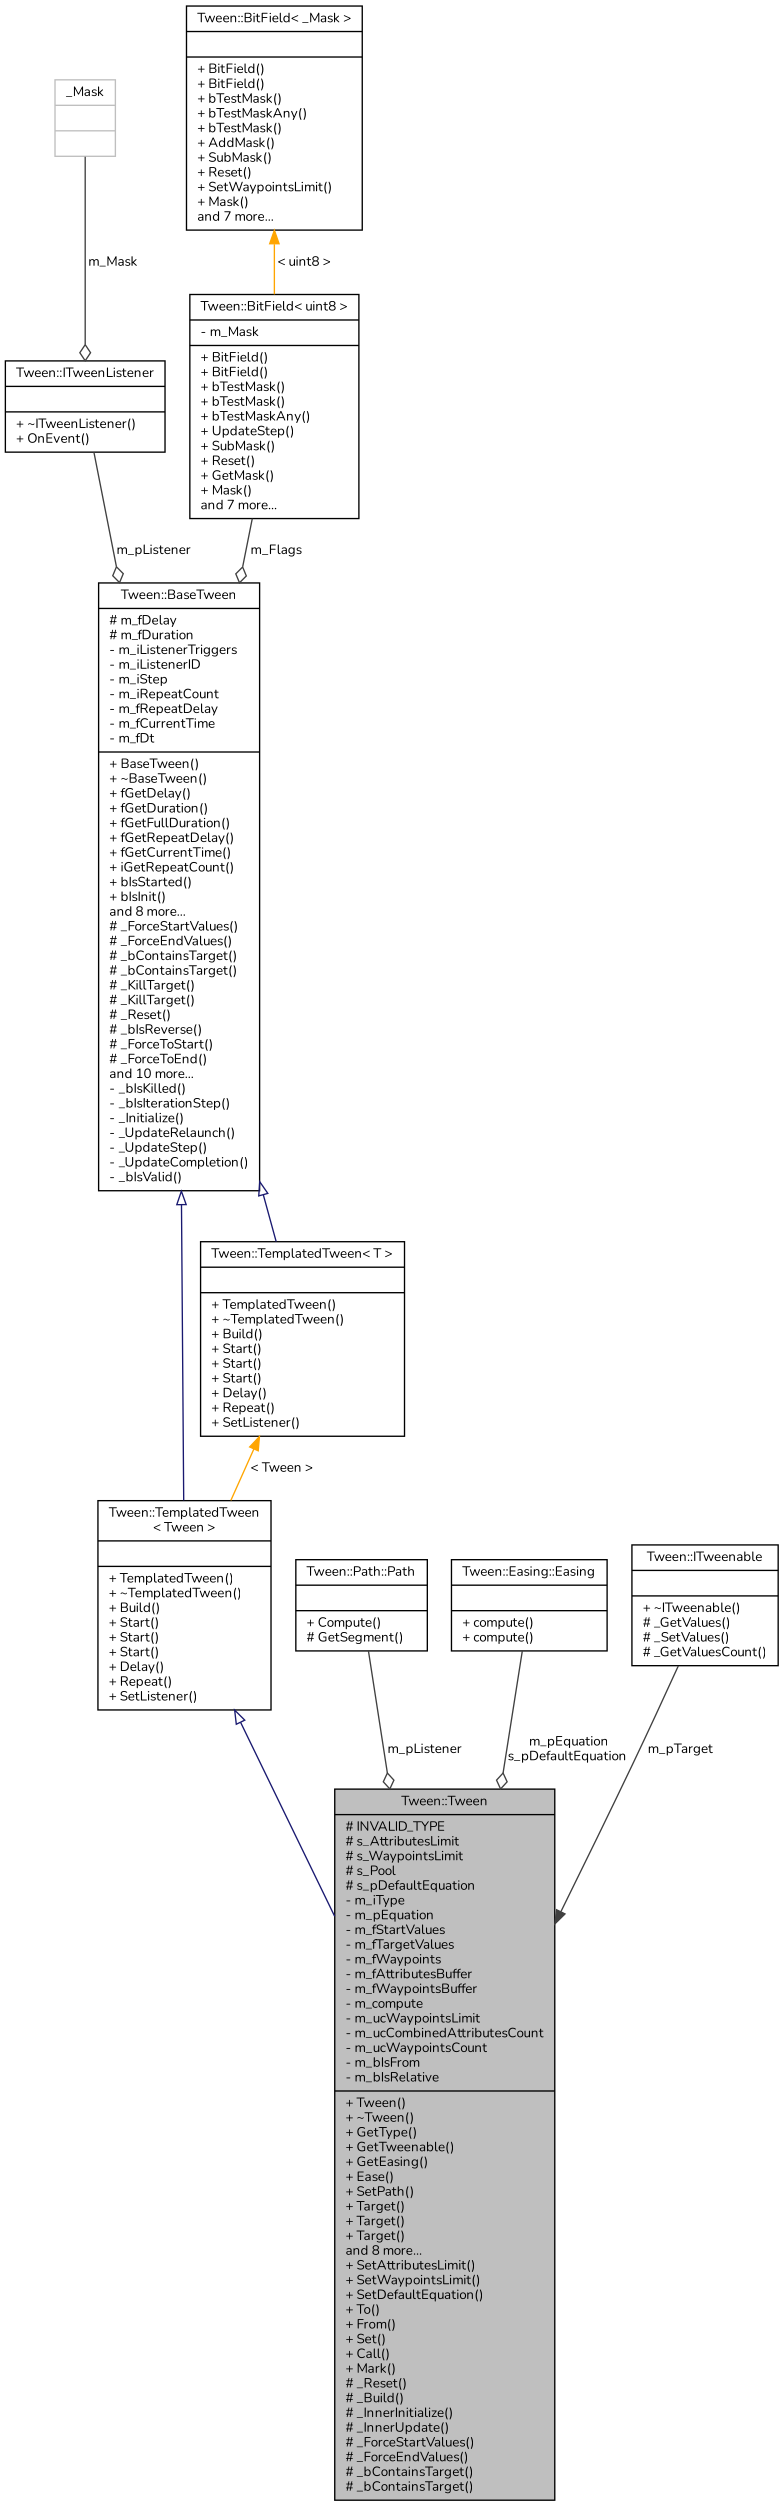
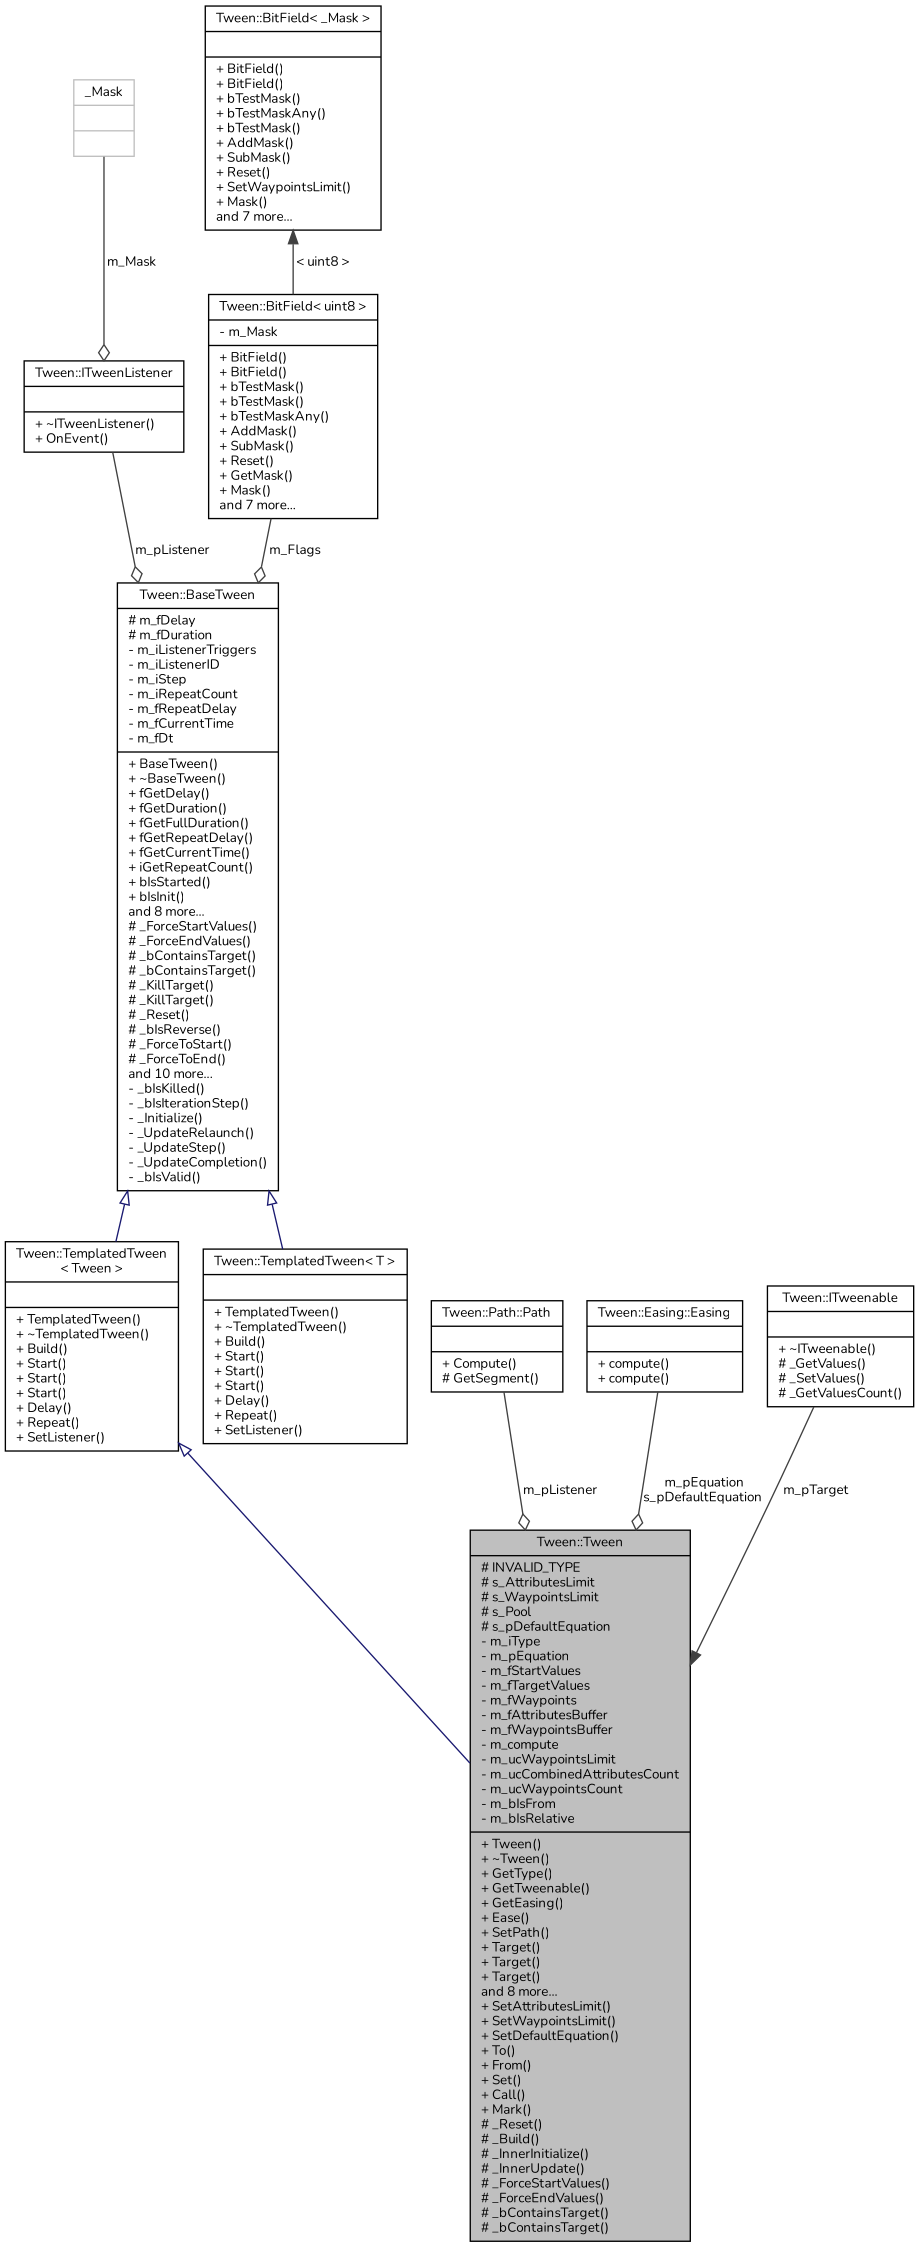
(274, 269) -> (293, 269)
(248, 431) -> (258, 431)
(242, 1475) -> none
